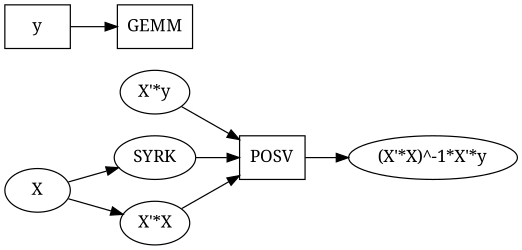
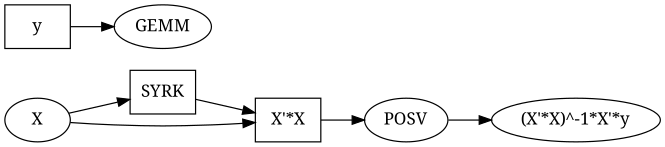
(155, 27) -> (163, 27)
(155, 92) -> none
(155, 158) -> (163, 92)
(211, 158) -> (219, 105)
(272, 158) -> (406, 120)
(155, 223) -> (288, 120)
